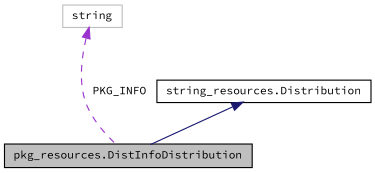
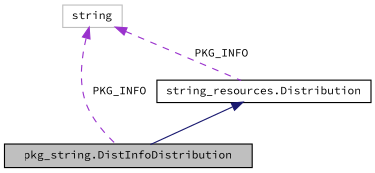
none -> (183, 56)
(128, 156) -> (128, 156)
